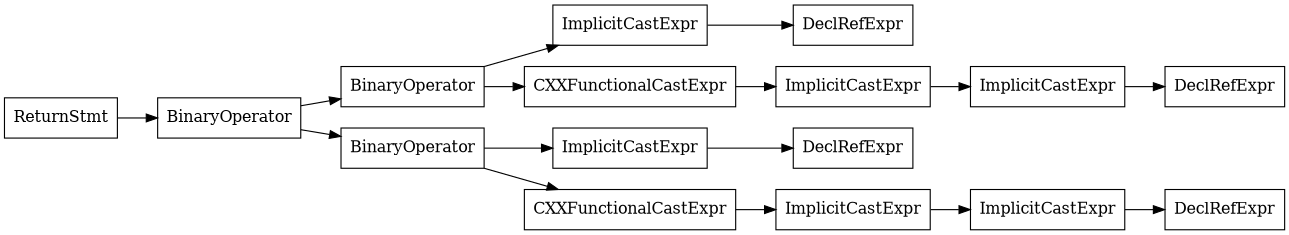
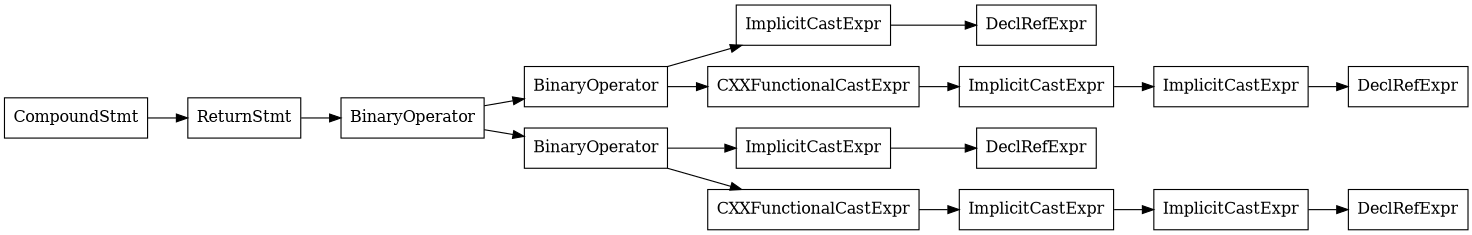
none -> (76, 118)
